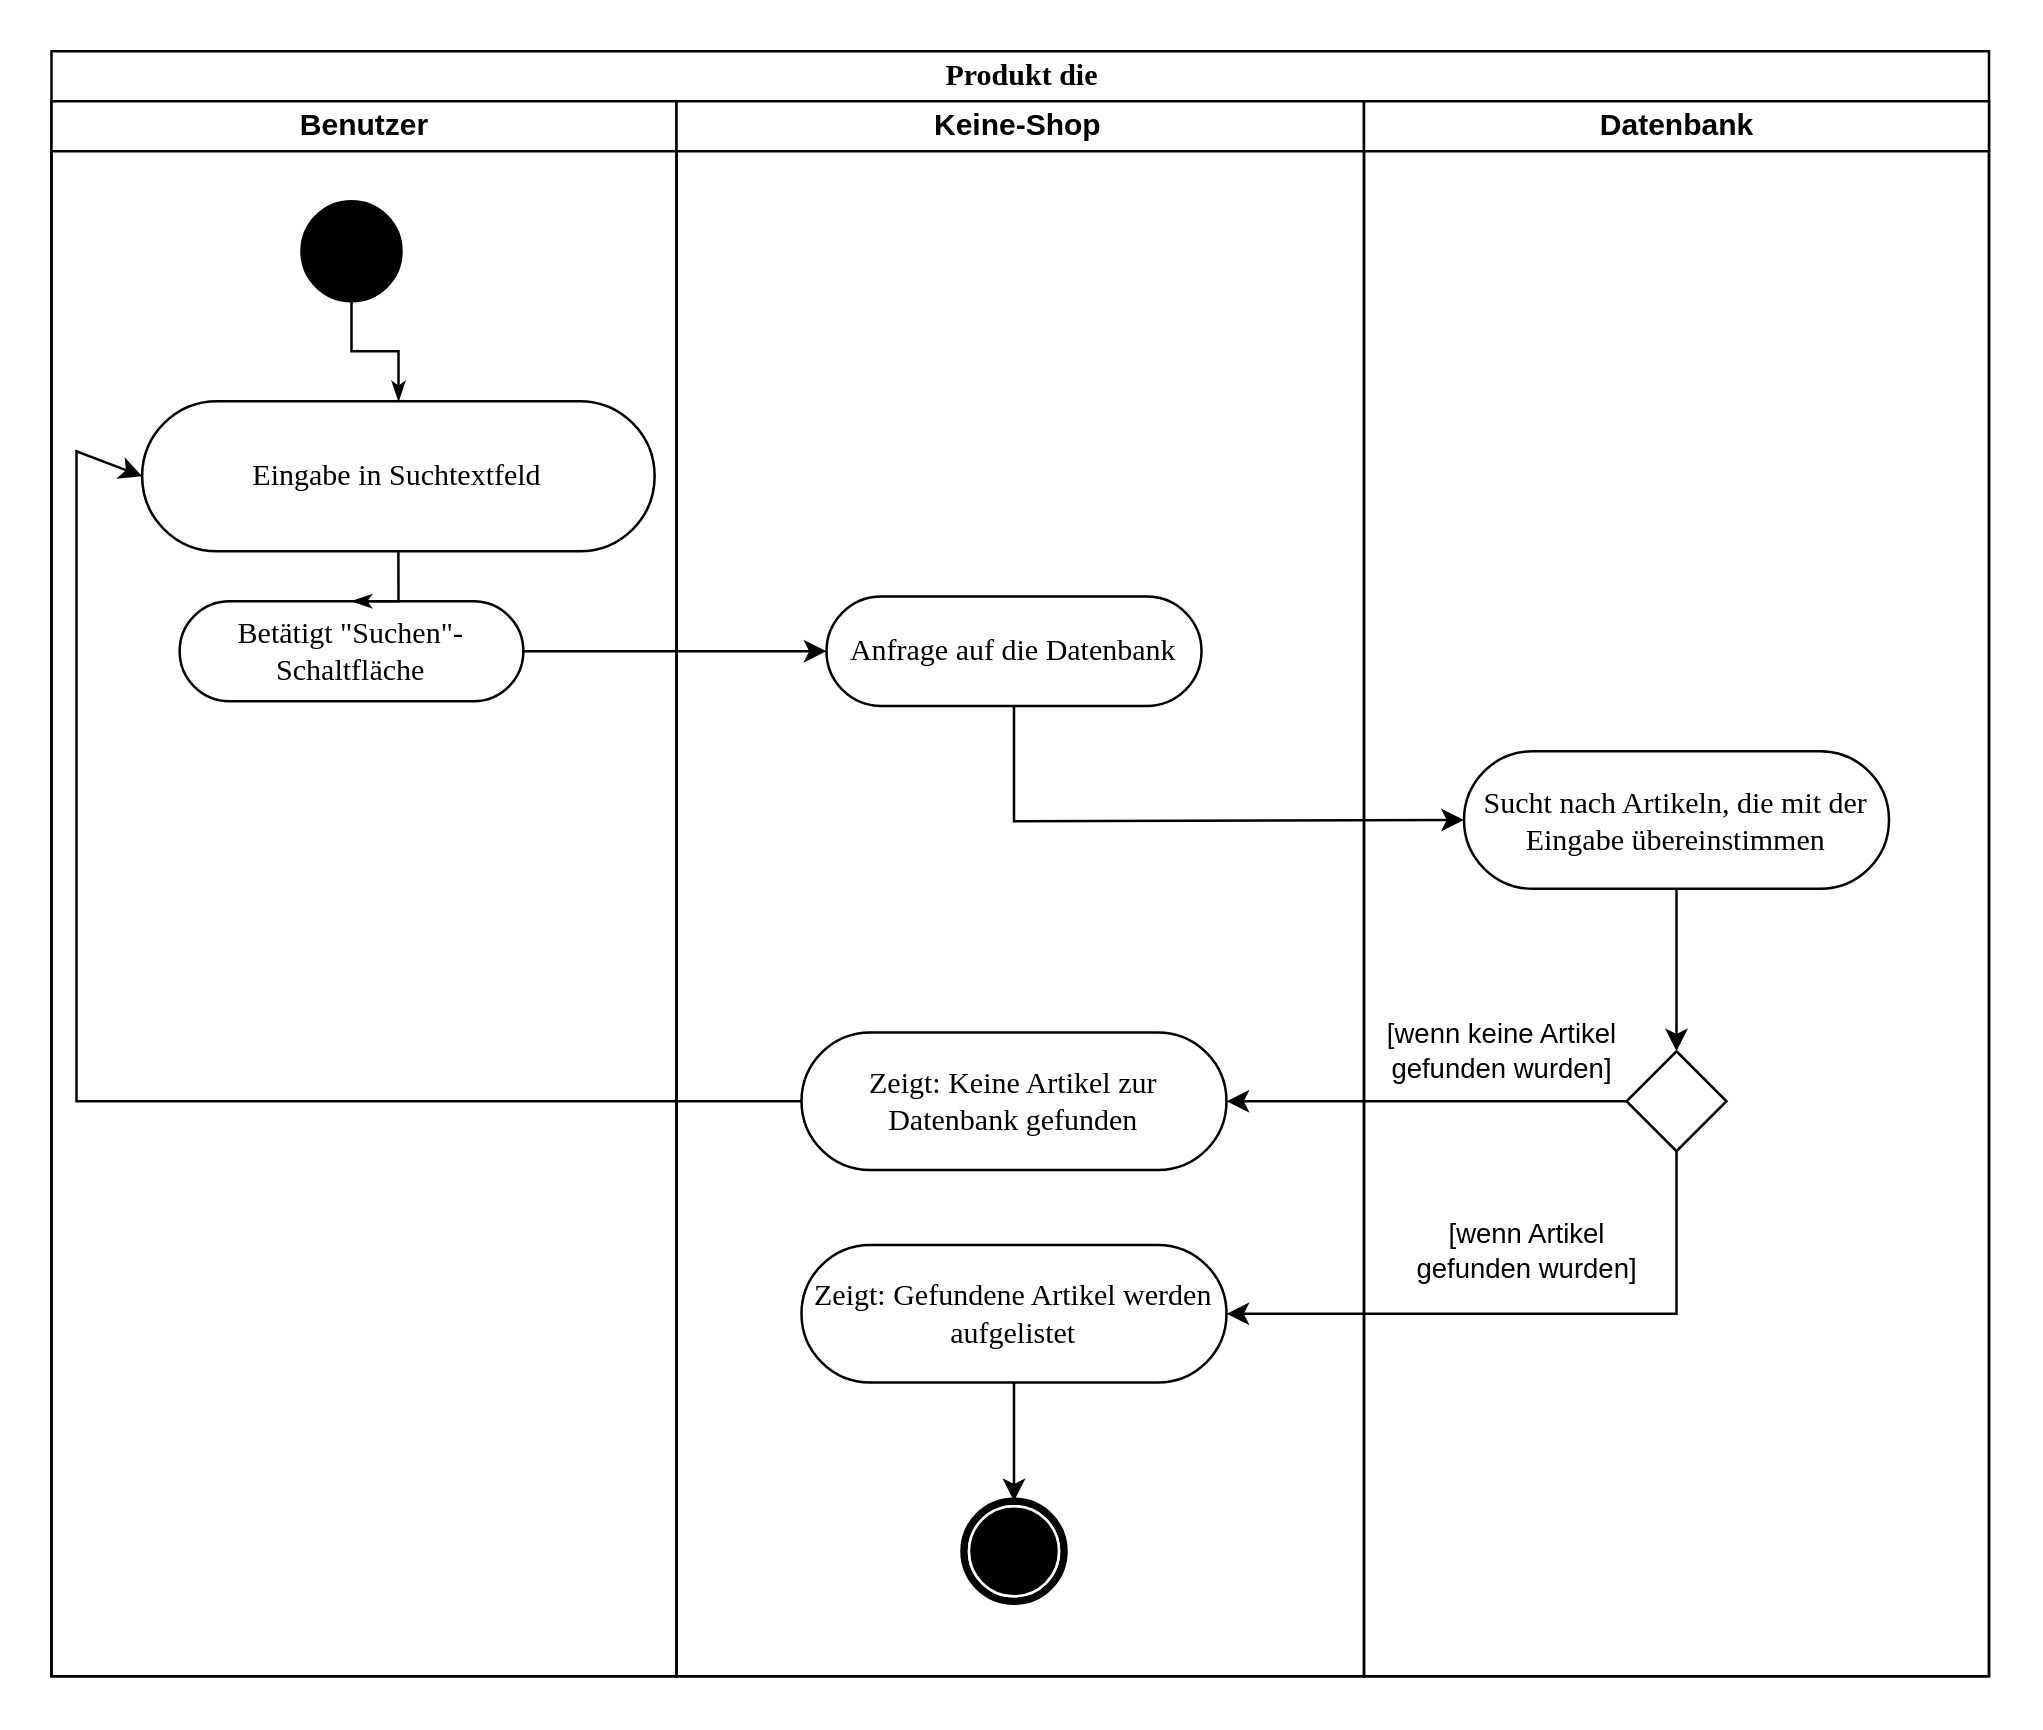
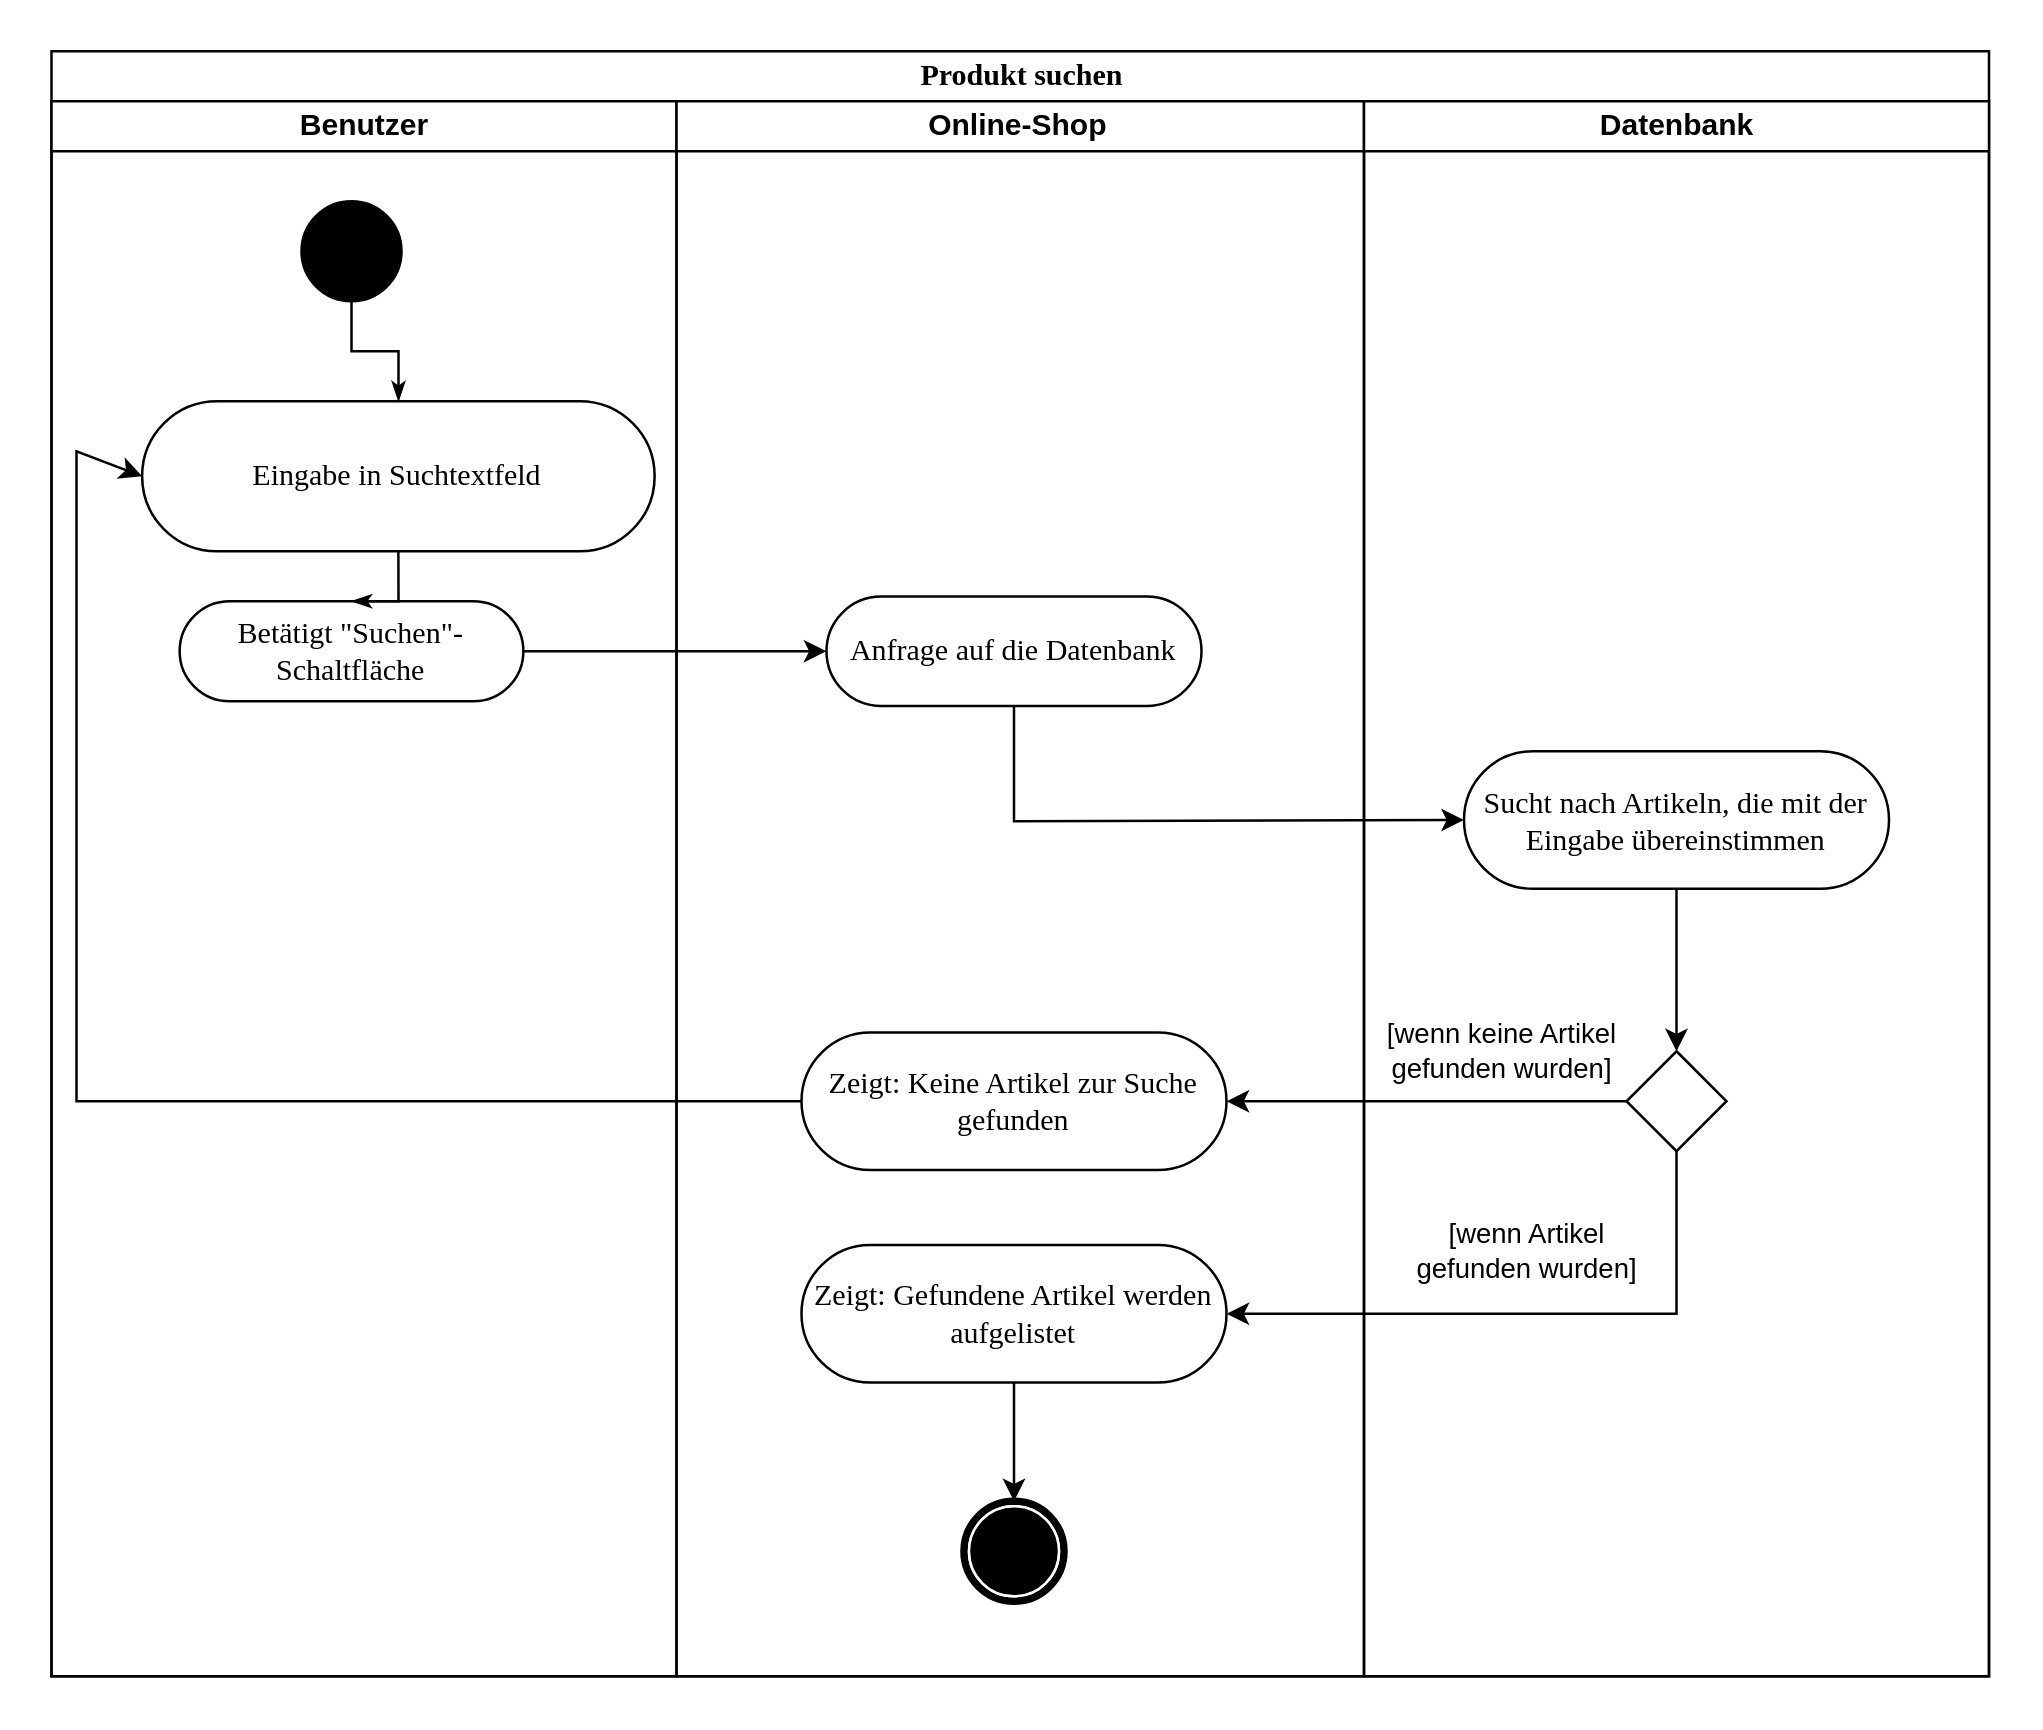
(1023, 76) -> (1023, 76)
(1023, 126) -> (1023, 126)
(1014, 1101) -> (1014, 1101)
